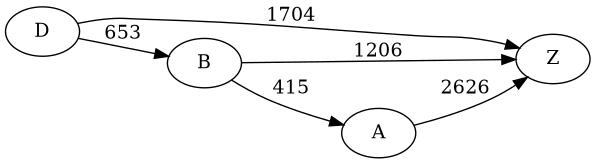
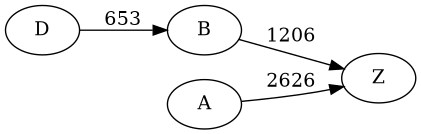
(292, 27) -> none
(279, 104) -> none
